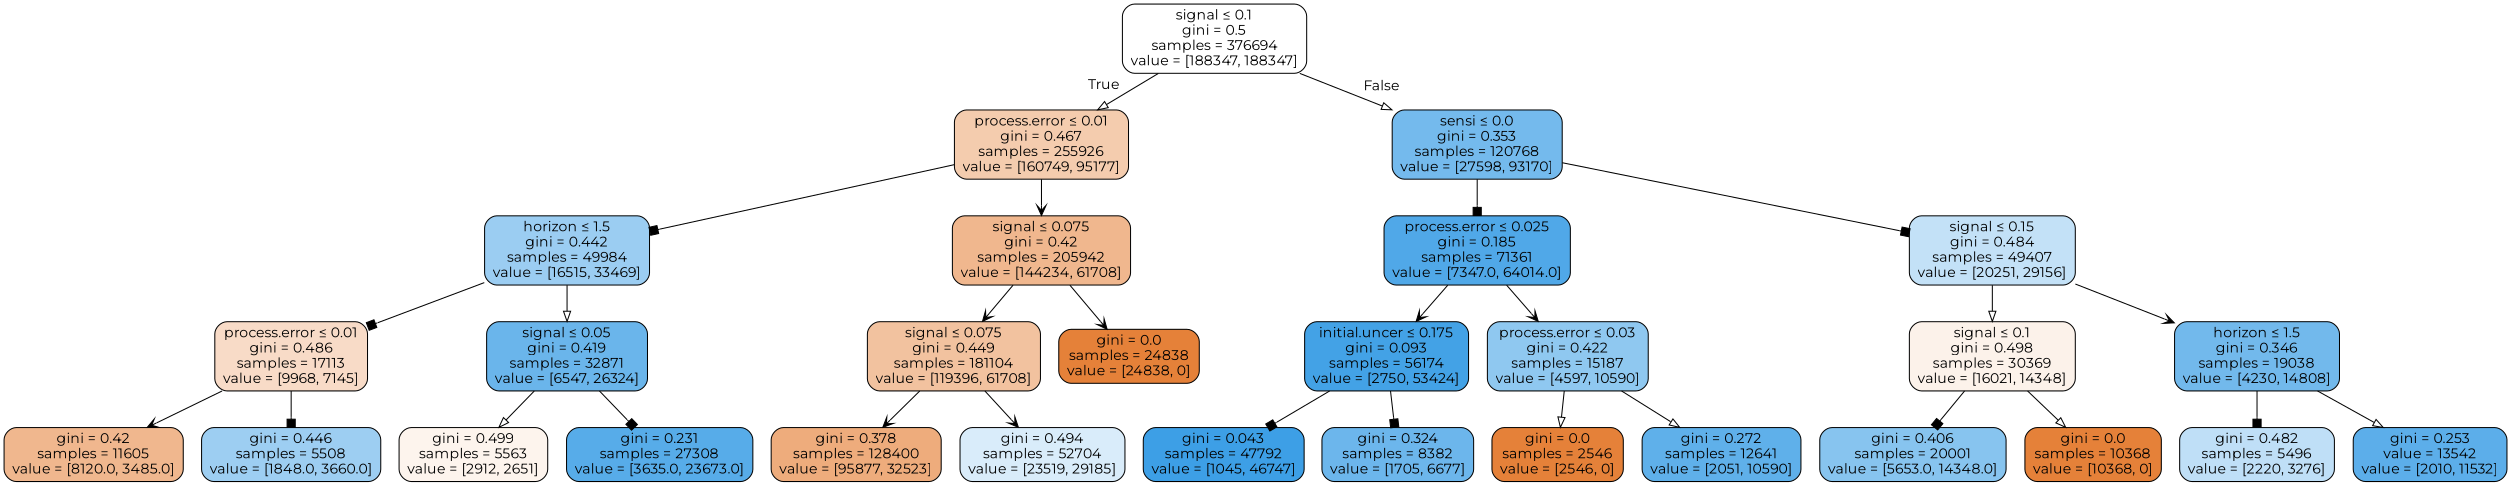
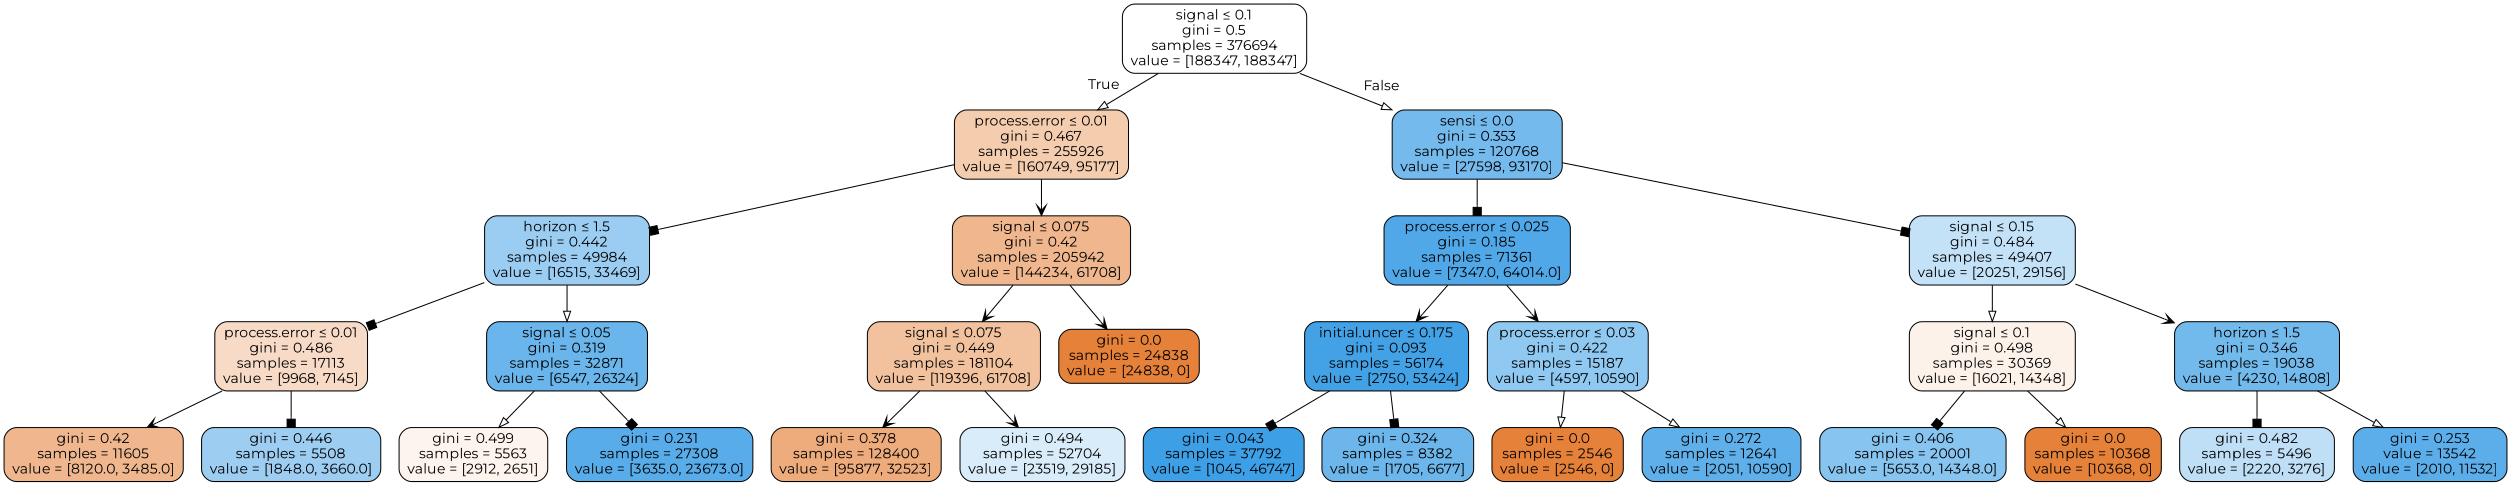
(567, 348) -> (567, 348)
(1224, 454) -> (1224, 454)
